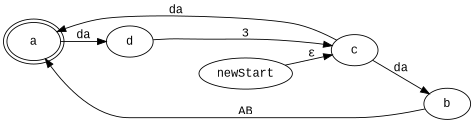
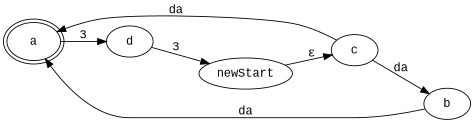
(83, 35) -> (83, 35)
(238, 39) -> (176, 54)
(246, 111) -> (246, 111)
